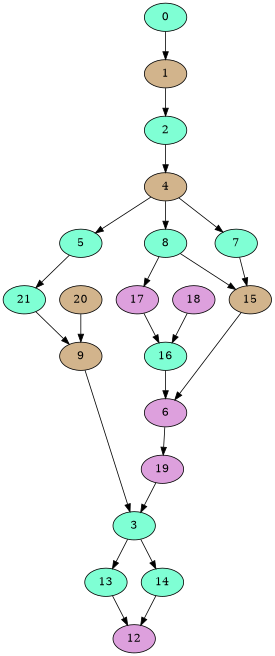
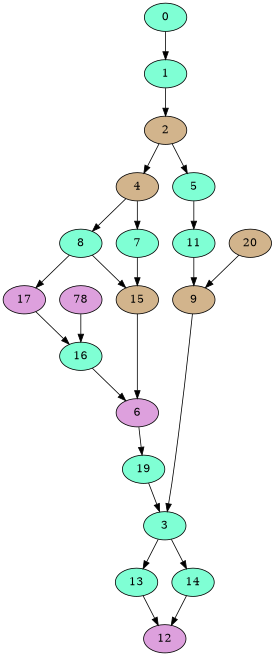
(166, 74) -> (166, 74)
(166, 130) -> (166, 130)
(126, 213) -> (178, 155)
(24, 300) -> (194, 243)
(194, 300) -> (81, 300)
(162, 469) -> (144, 469)
